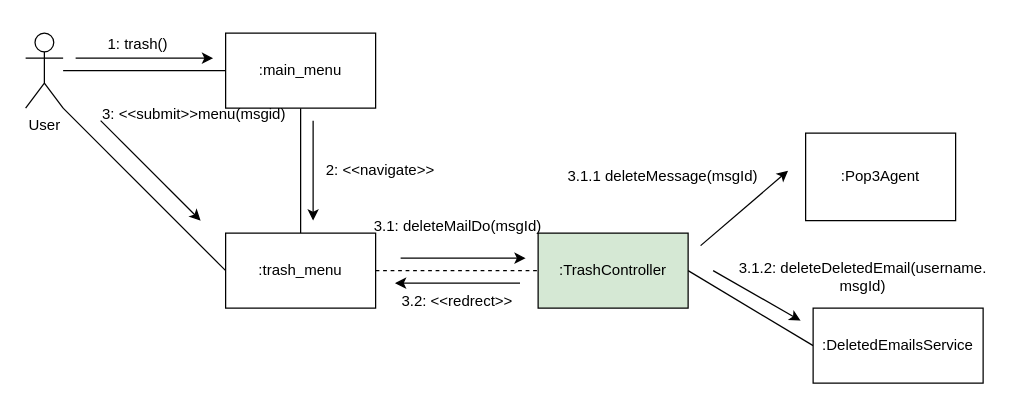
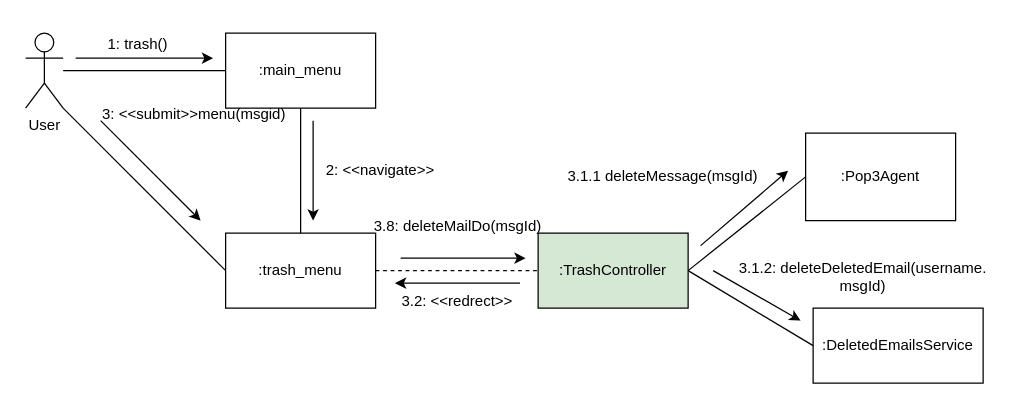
none -> (748, 223)
(458, 227) -> (458, 227)
